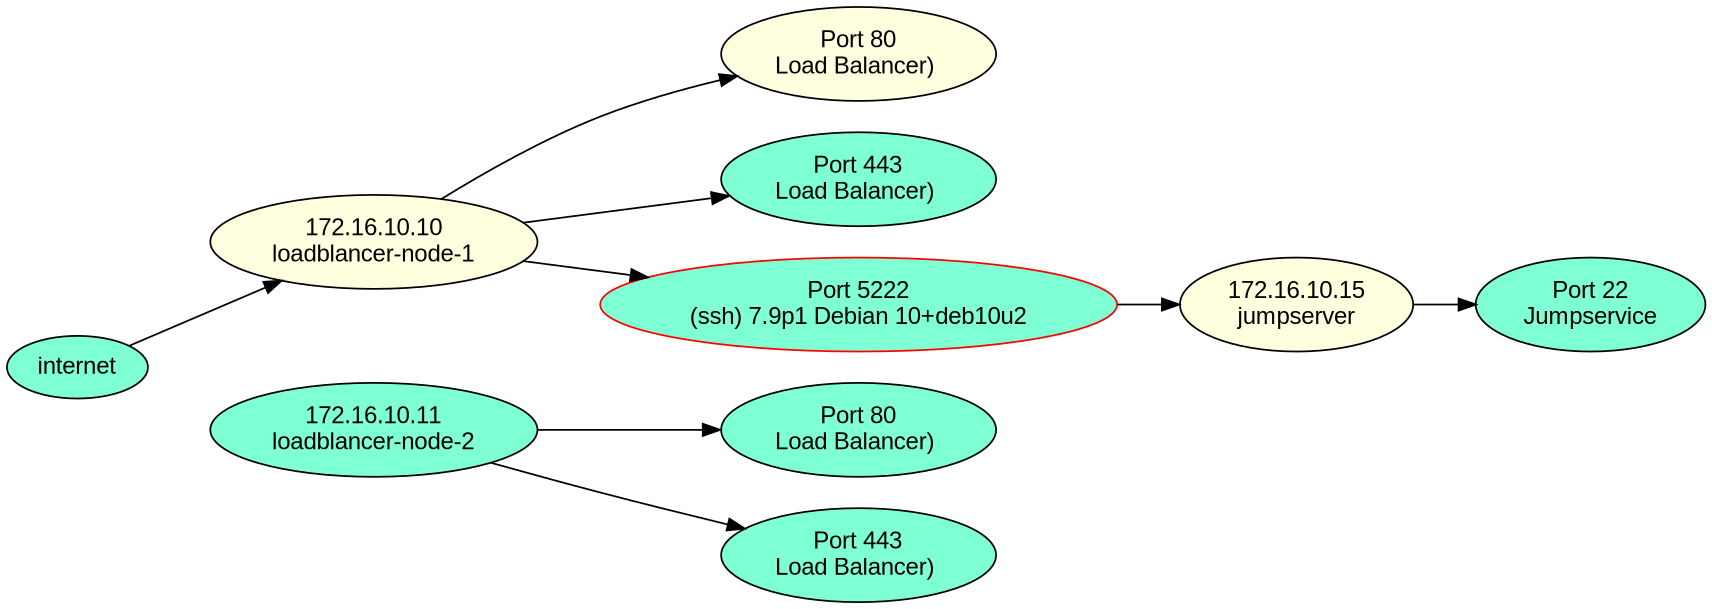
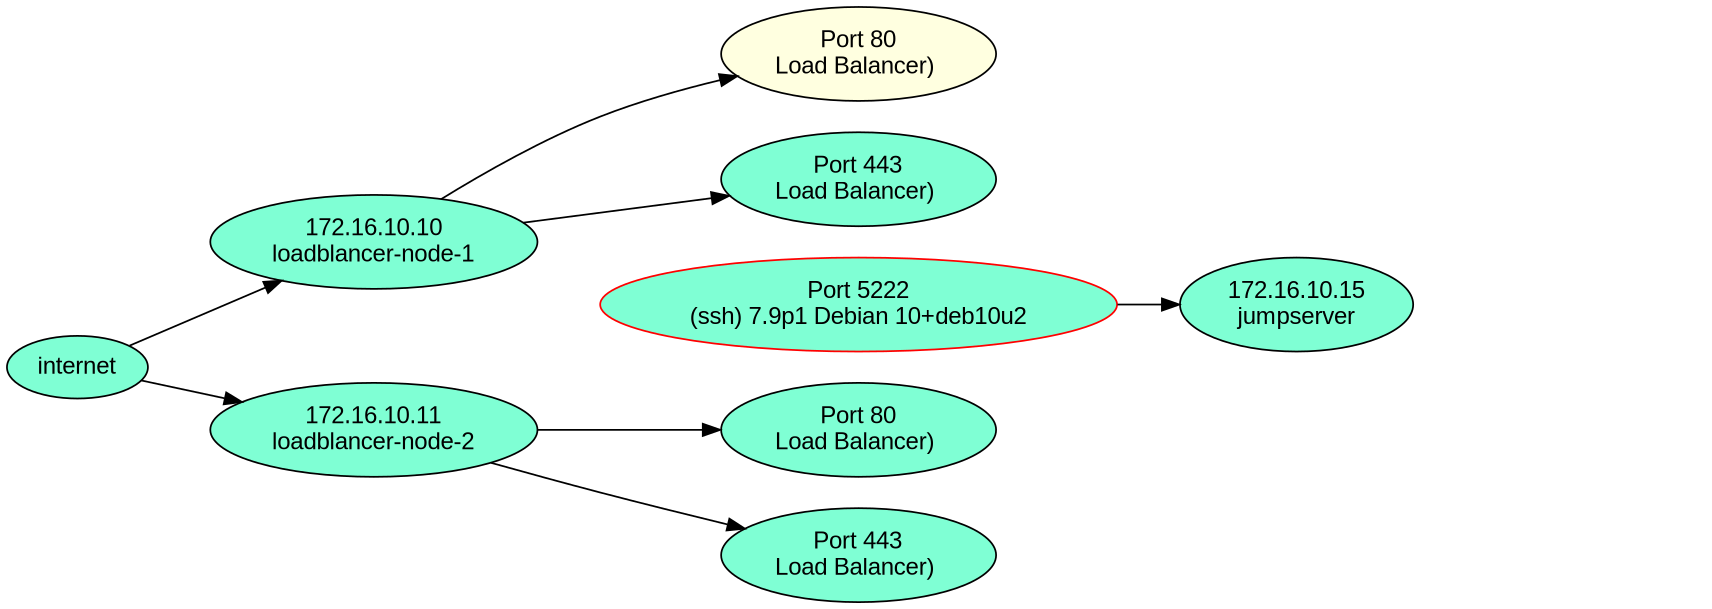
(374, 242) -> (374, 242)
(577, 268) -> none
(1297, 305) -> (1297, 305)
(1591, 305) -> none
none -> (183, 389)
